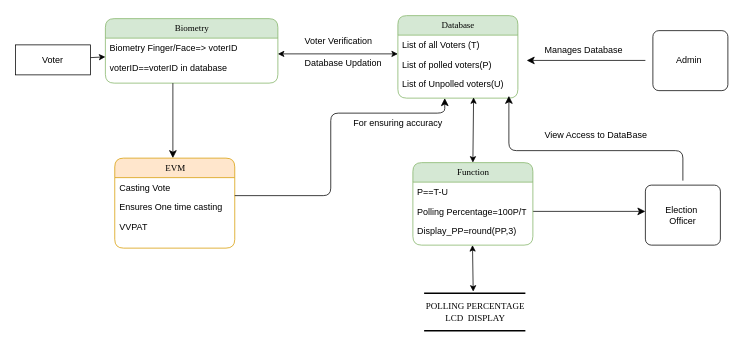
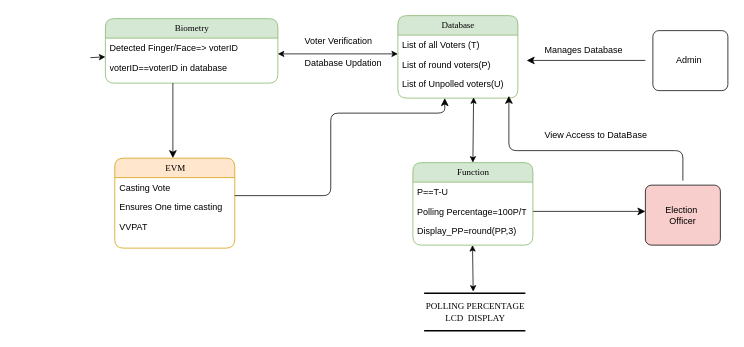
(181, 49) -> (182, 49)
(53, 60) -> none
(456, 65) -> (456, 65)
(398, 124) -> none
(683, 215) -> (683, 215)
